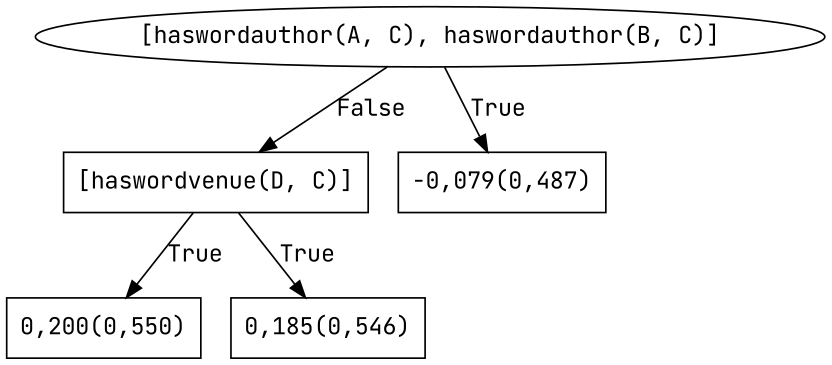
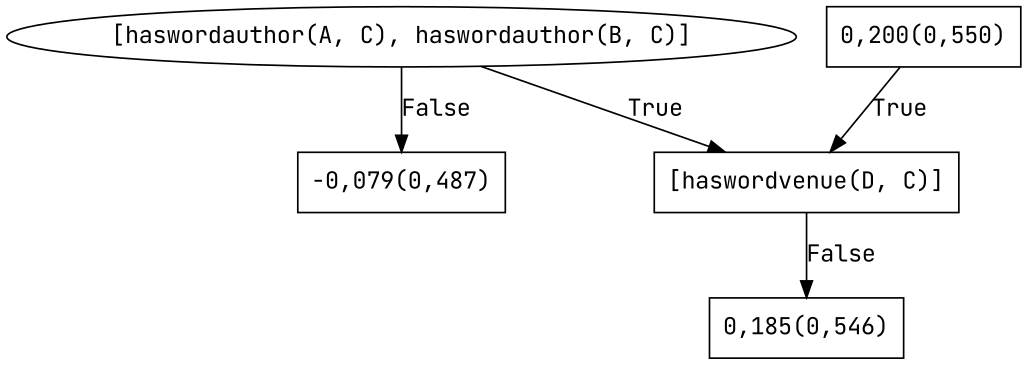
(372, 110) -> (656, 110)
(499, 110) -> (437, 110)
(165, 248) -> (871, 103)
(308, 255) -> (842, 255)
